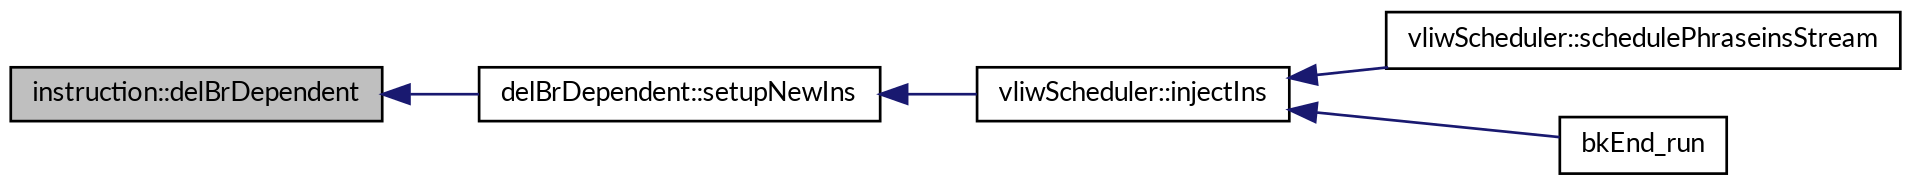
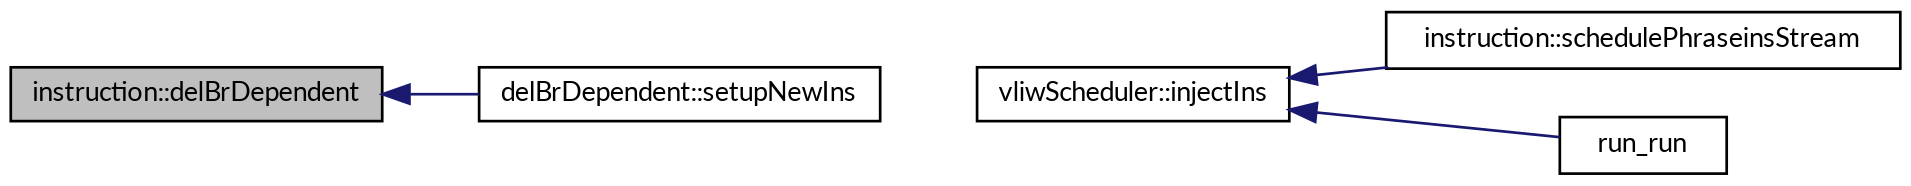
(1643, 40) -> (1643, 40)
(942, 94) -> none
(1643, 145) -> (1643, 145)
